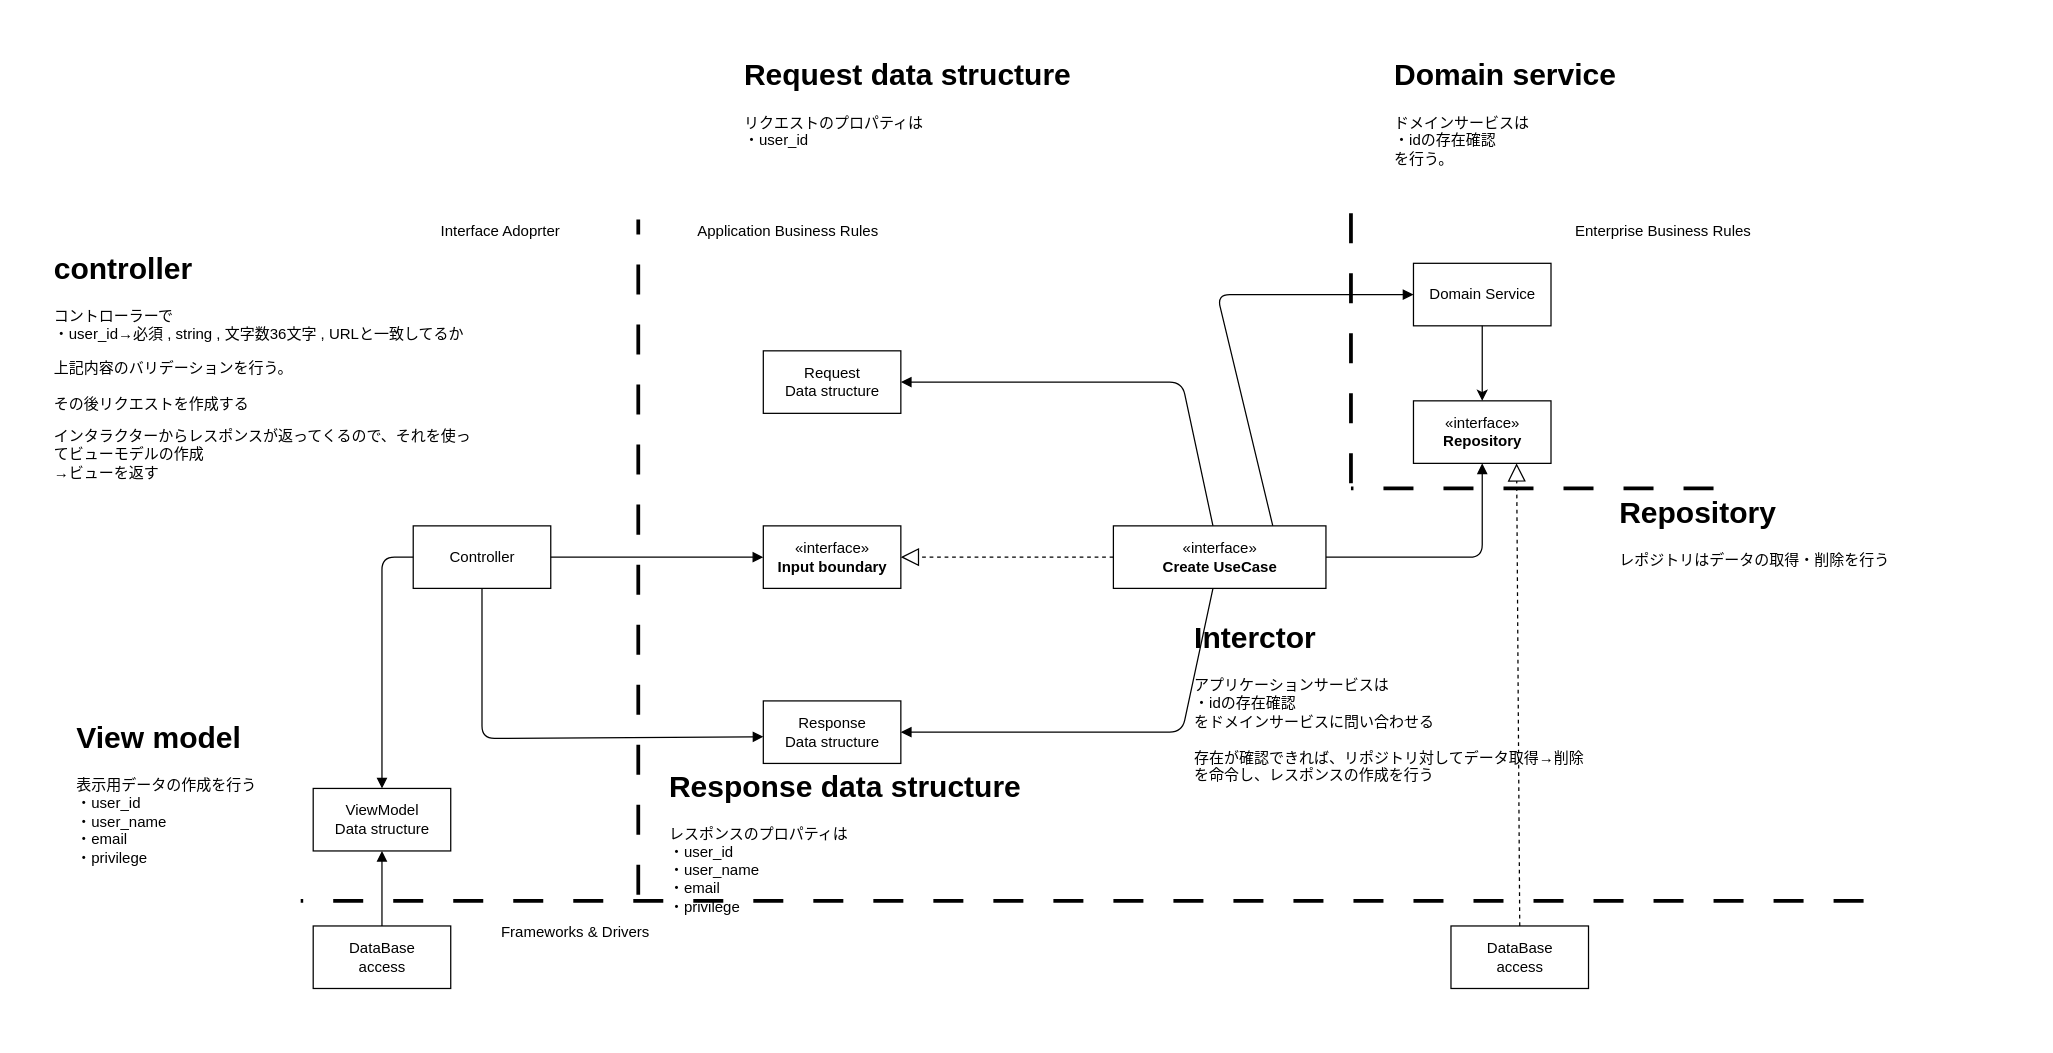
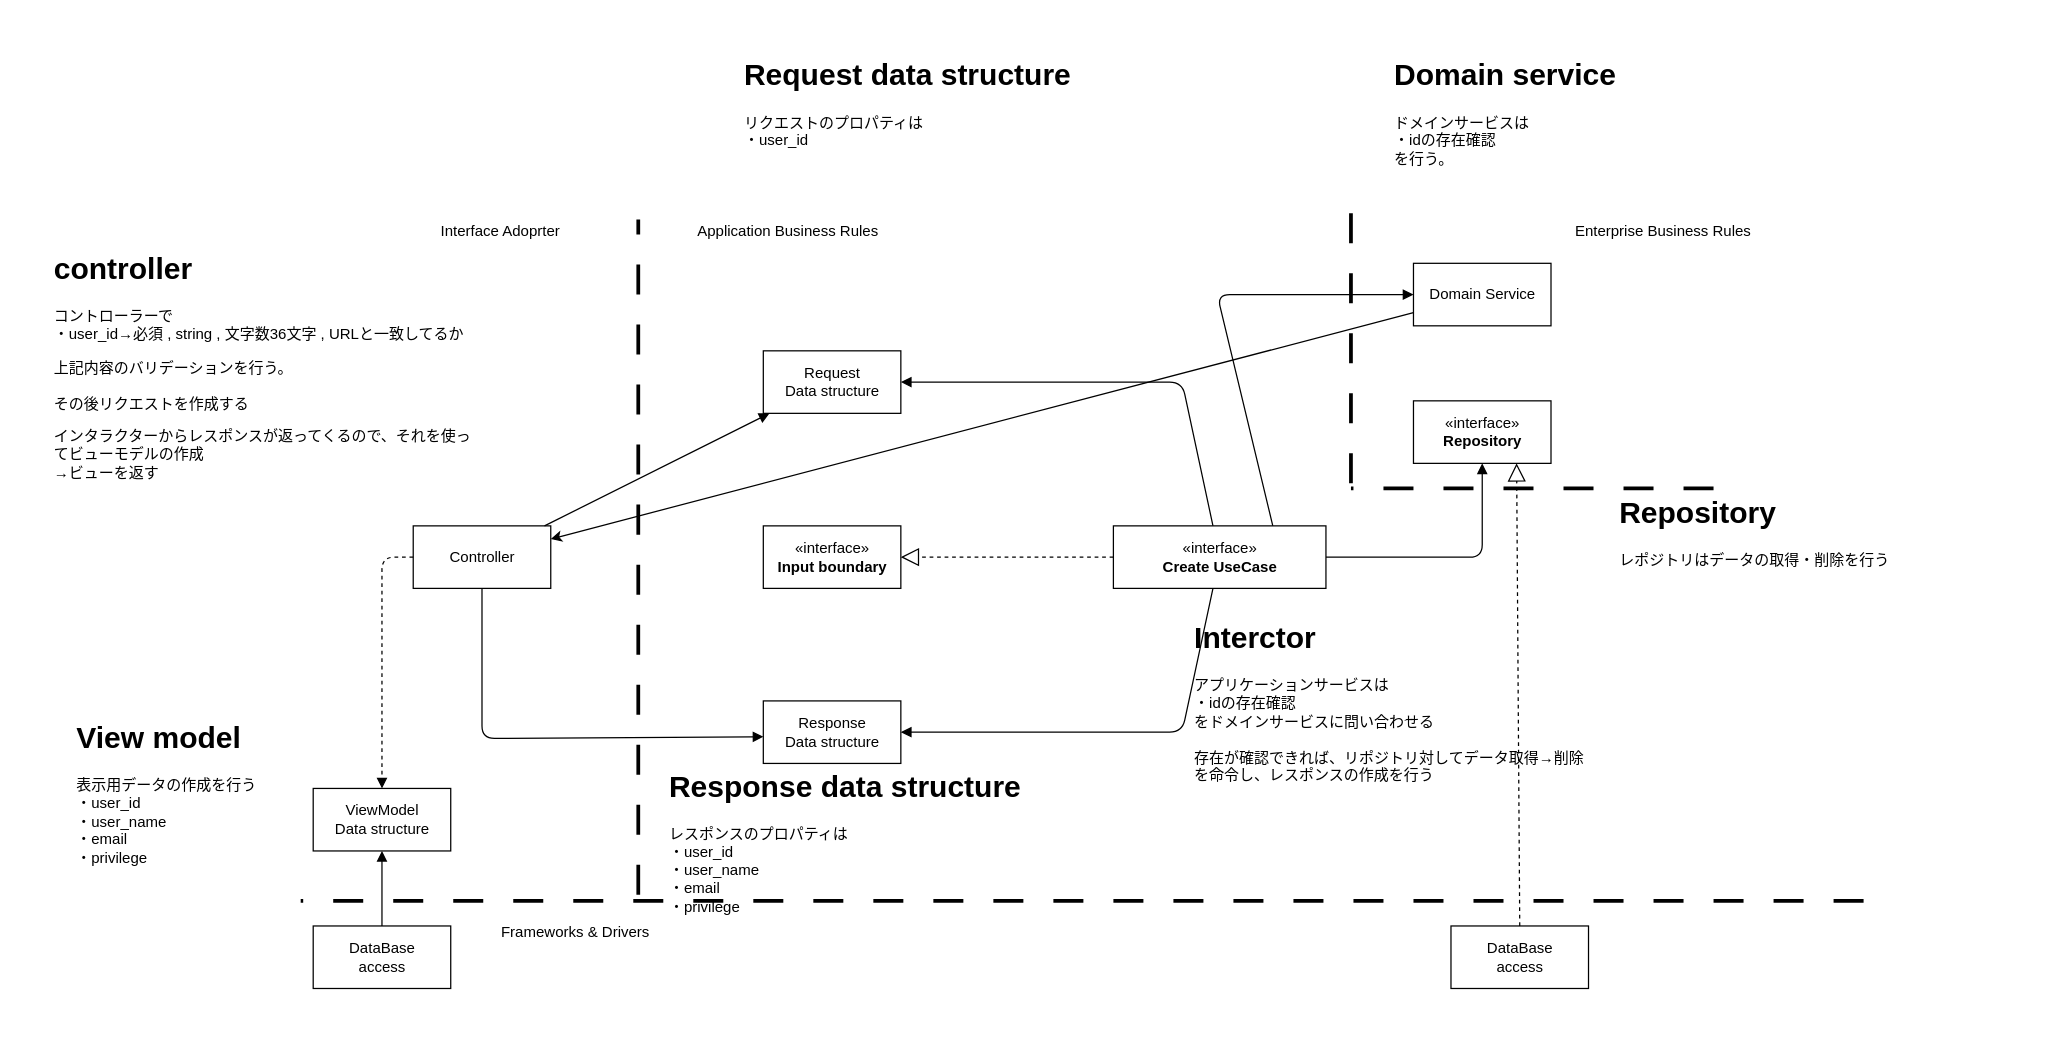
(1482, 359) -> (853, 460)
(652, 557) -> (652, 472)
(382, 659) -> (382, 659)
